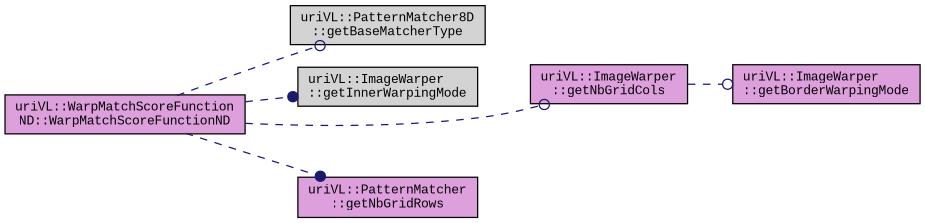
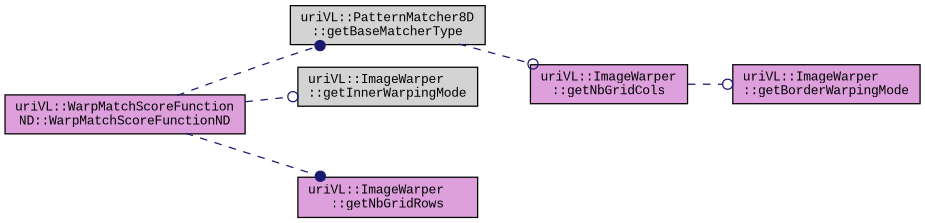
(246, 71) -> (246, 71)
(267, 99) -> (267, 99)
(393, 124) -> (493, 53)
(388, 197) -> (388, 197)
